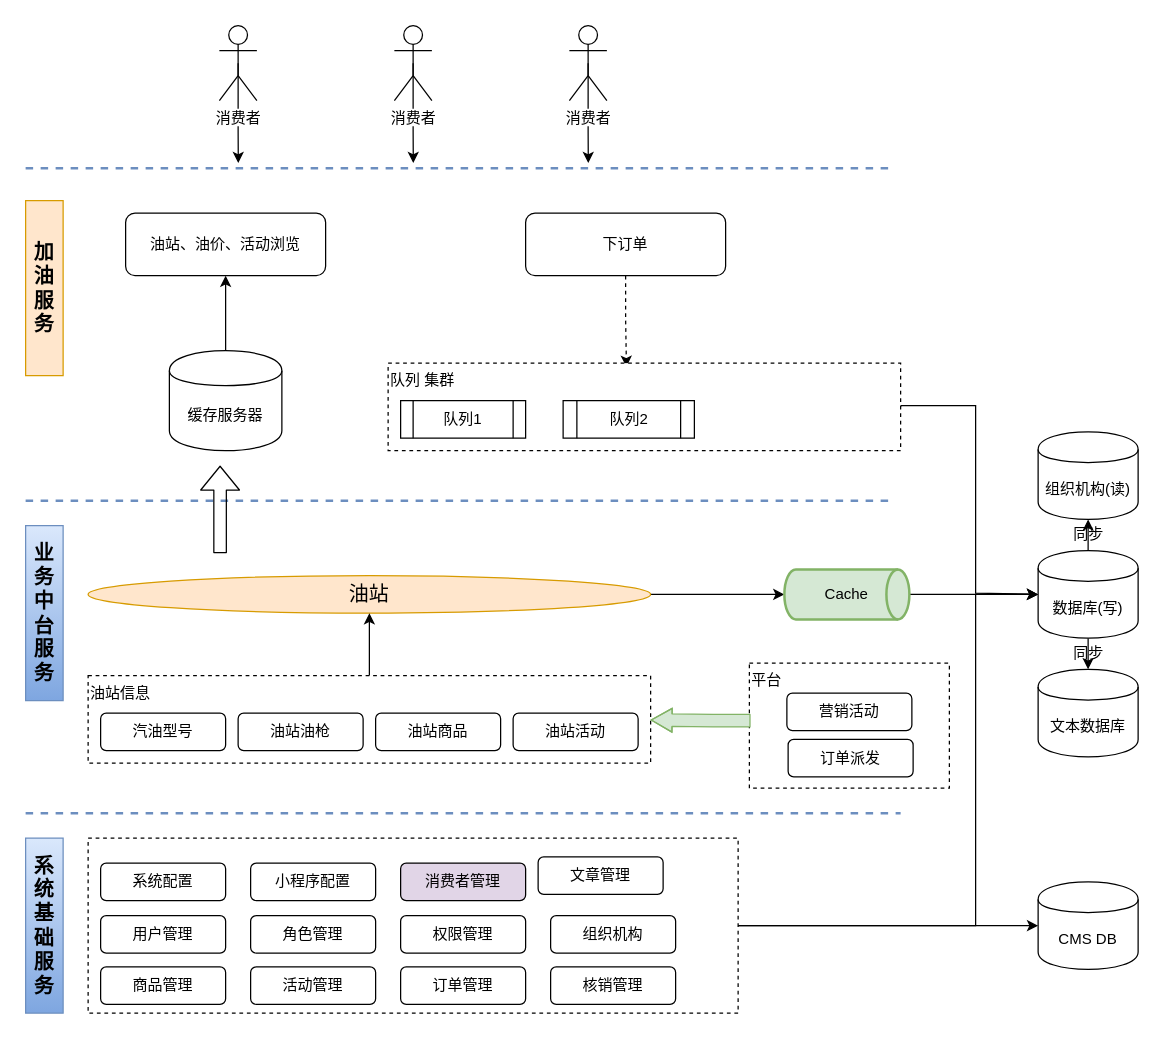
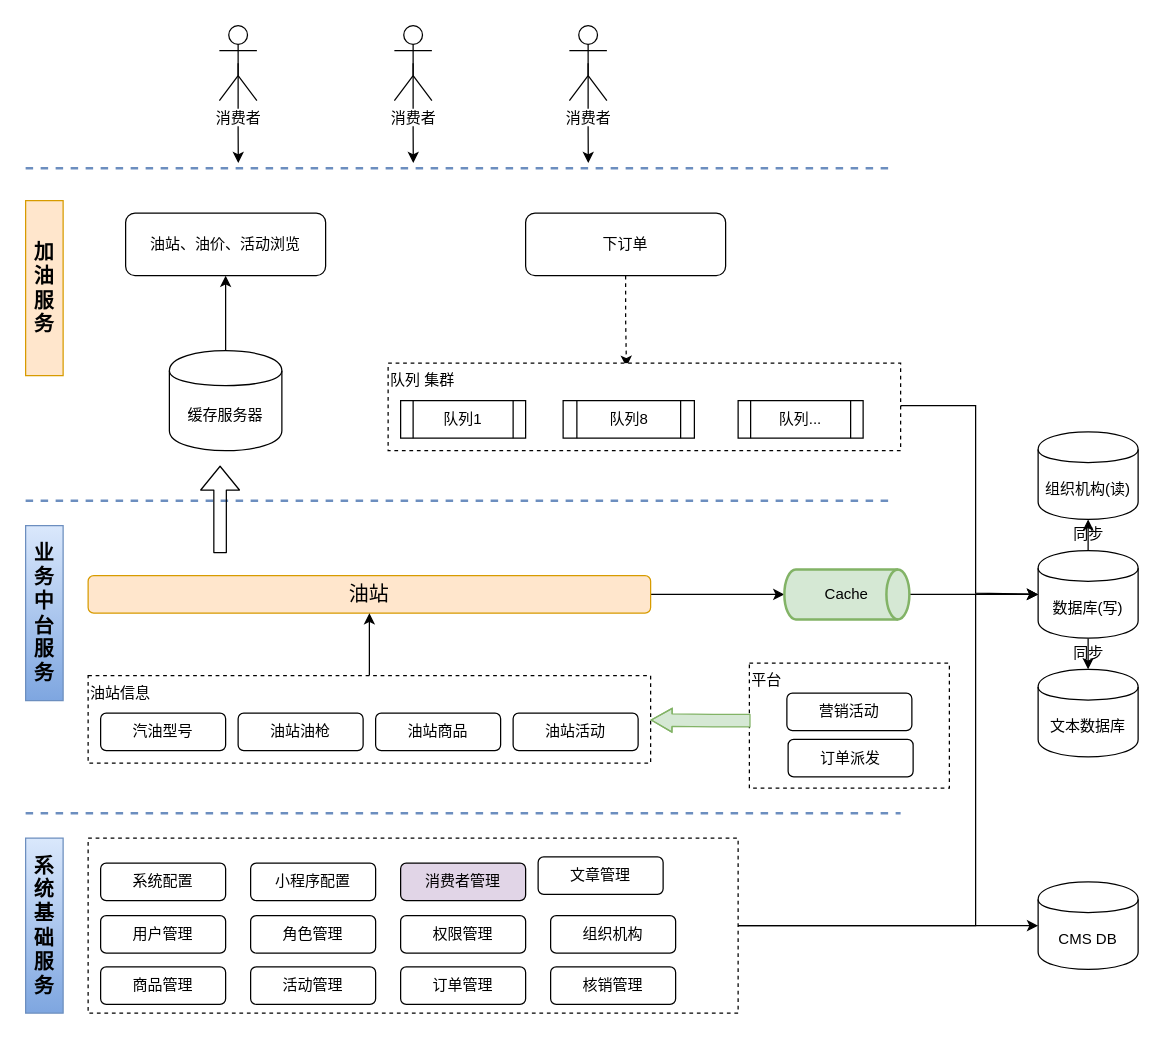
(629, 419) -> (629, 419)
none -> (801, 419)
(369, 594) -> (369, 594)
